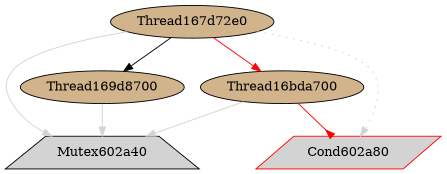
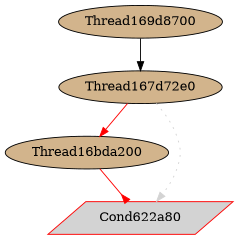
(151, 52) -> (141, 50)
(282, 87) -> (87, 153)
(102, 153) -> none
(348, 153) -> (141, 218)
